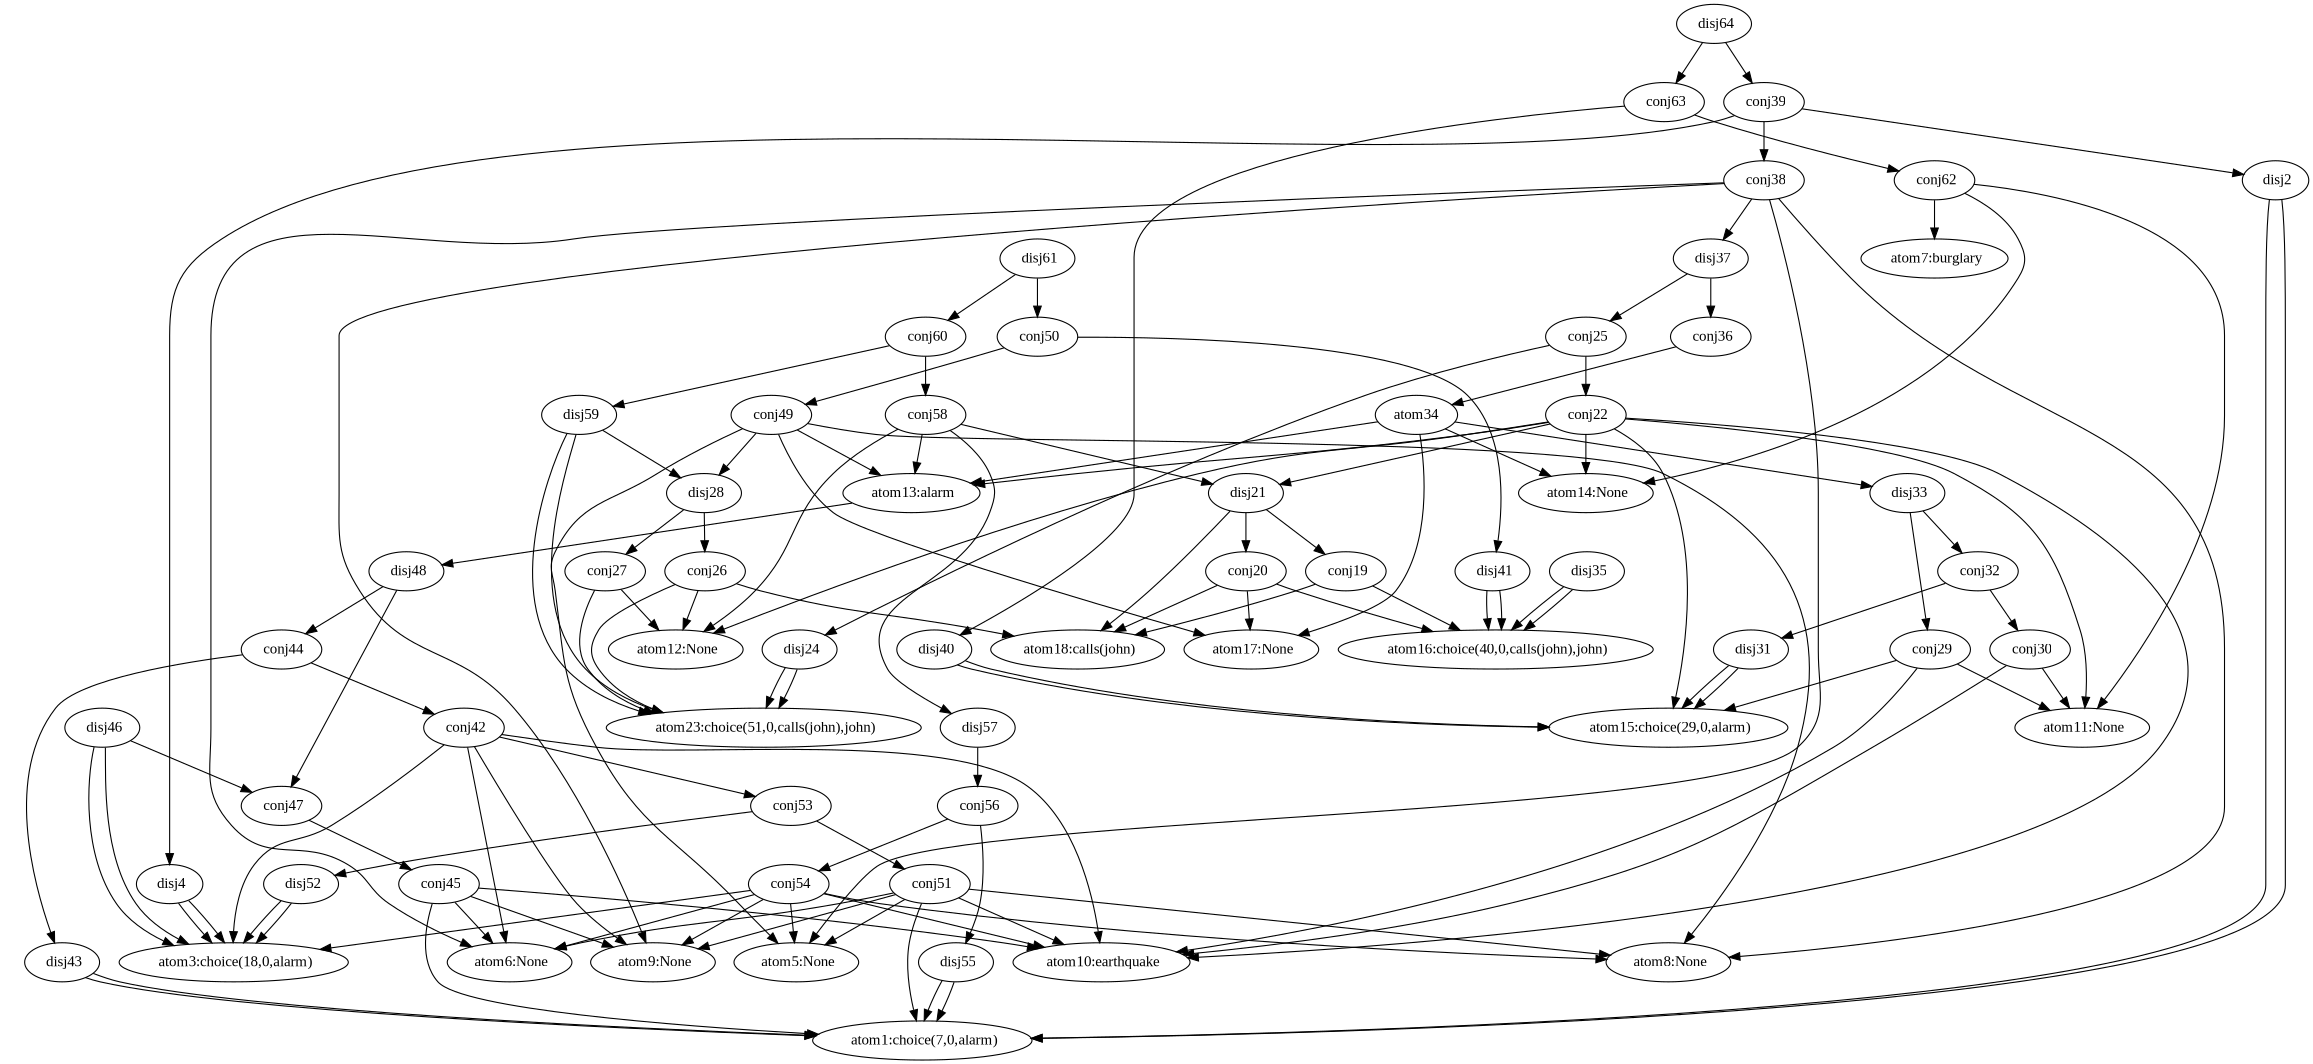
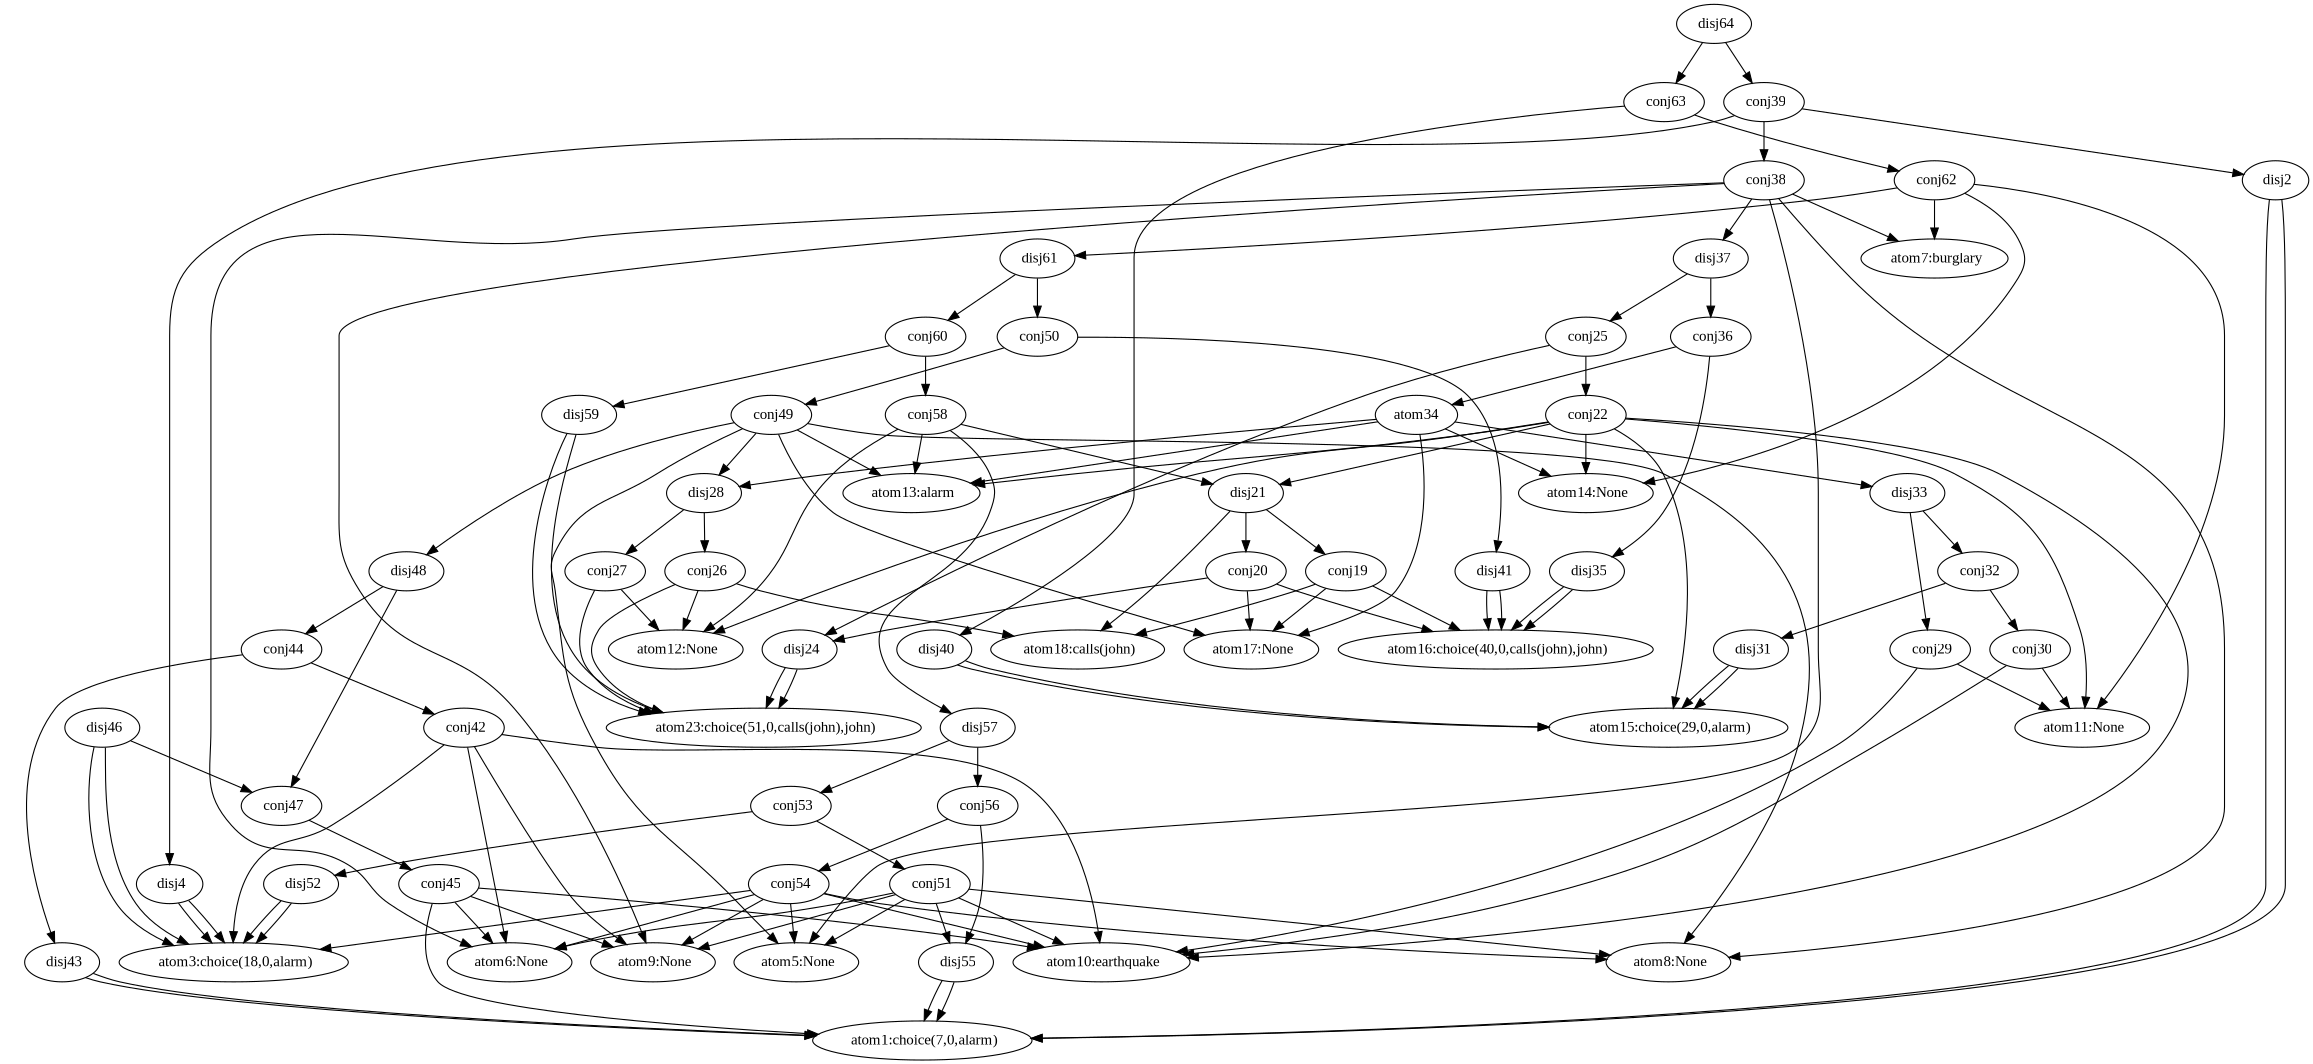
none -> (1840, 215)
none -> (1492, 230)
none -> (1692, 449)
(637, 451) -> (1032, 452)
(672, 530) -> (577, 467)
(1171, 606) -> (1026, 606)
none -> (1304, 606)
(1828, 680) -> none
(622, 766) -> (890, 764)
(908, 956) -> (941, 918)
